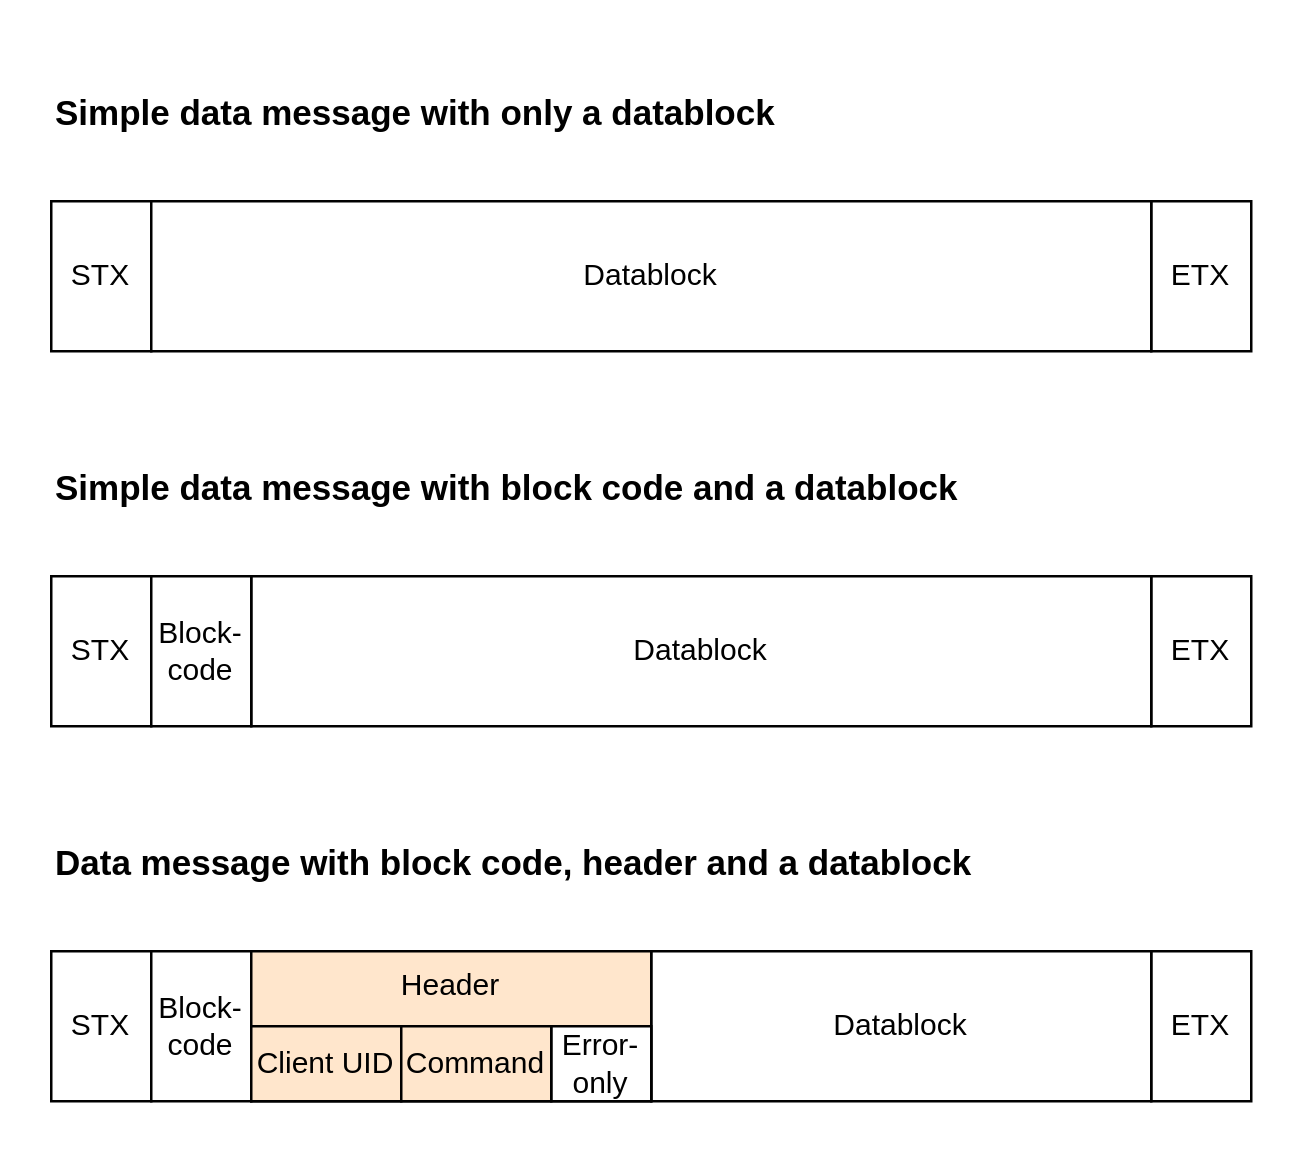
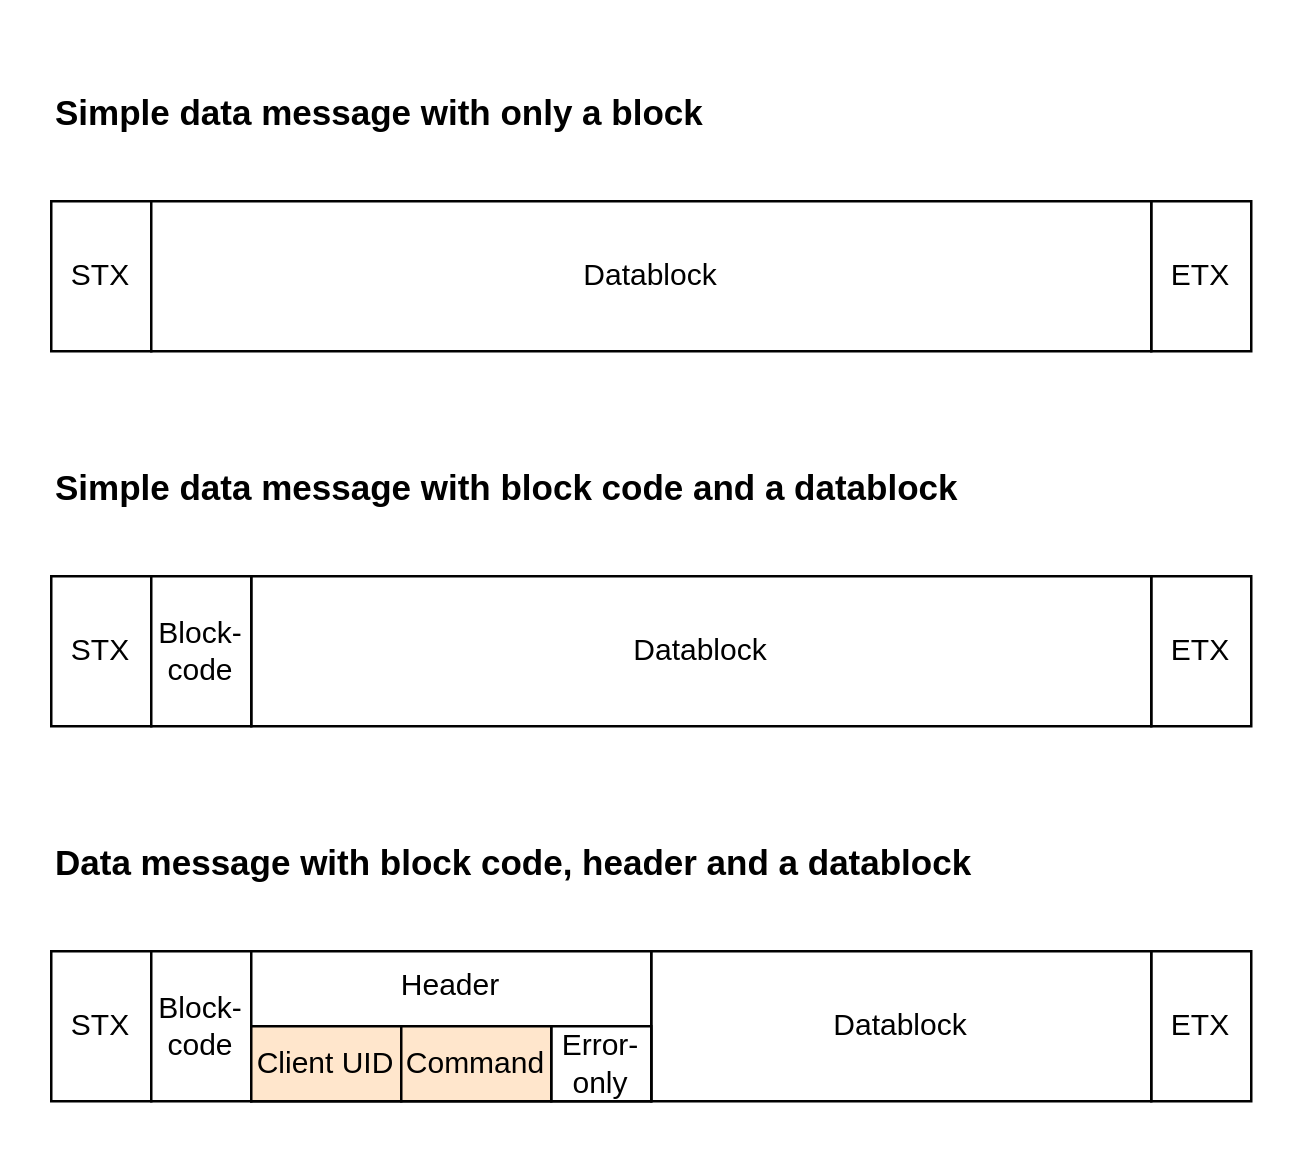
(408, 114) -> (369, 114)
(451, 987) -> (451, 987)
